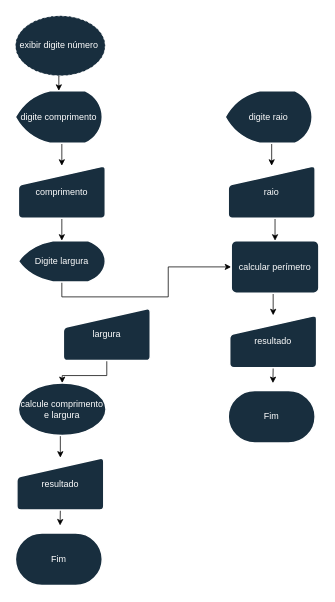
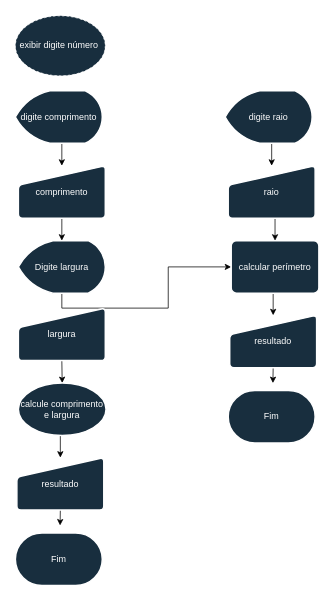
(59, 78) -> none
(62, 261) -> (62, 267)
(107, 334) -> (62, 334)
